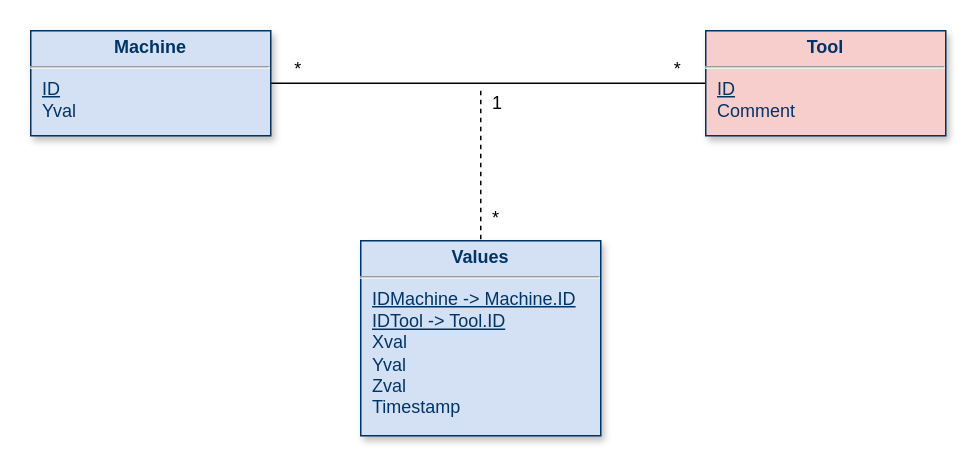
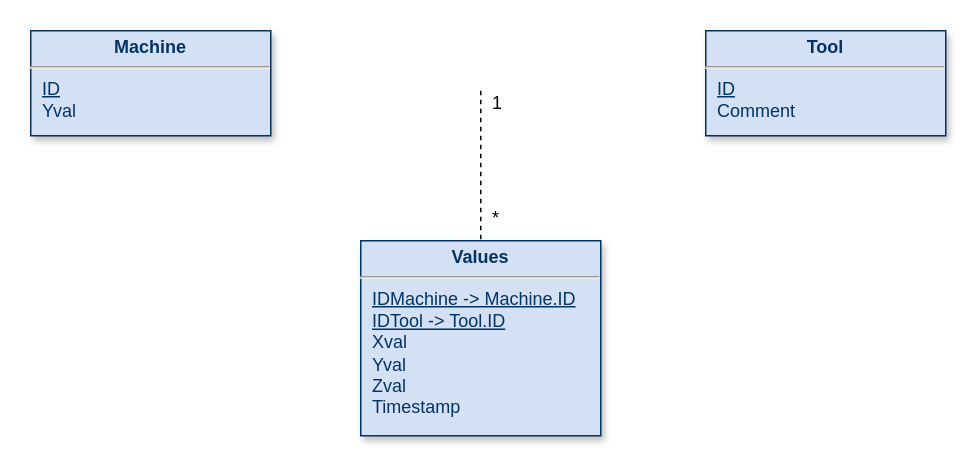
(488, 83) -> none
(826, 83) -> (826, 83)
